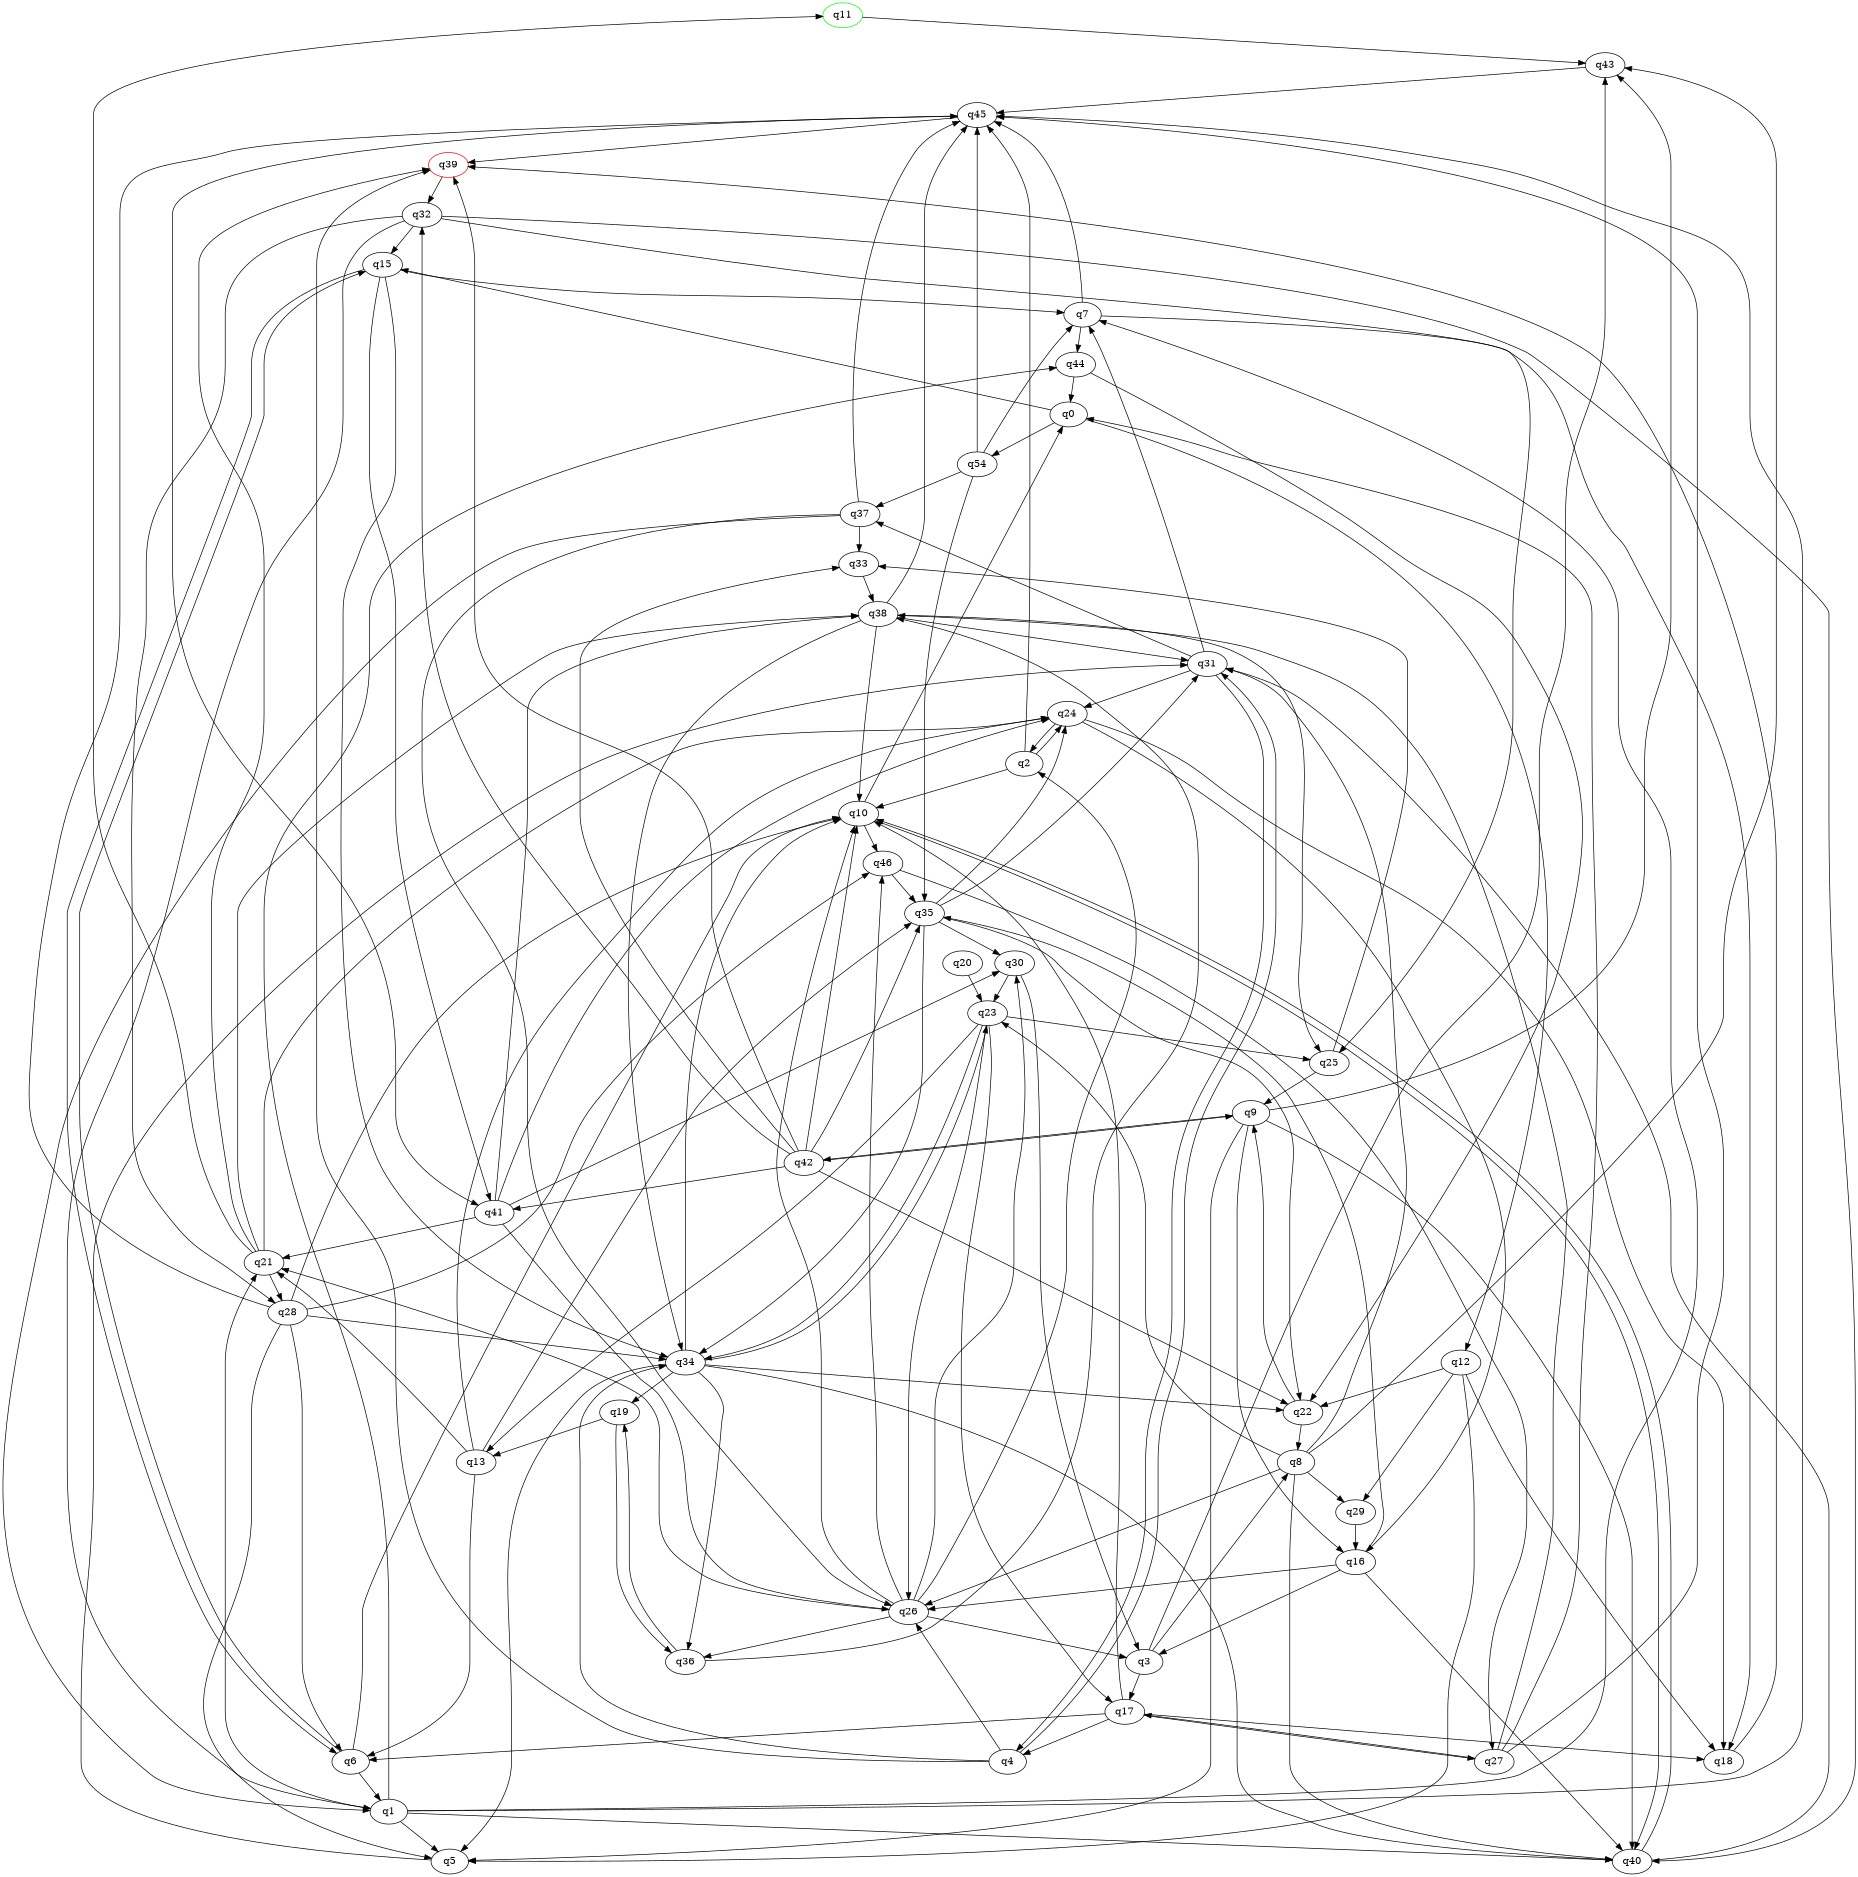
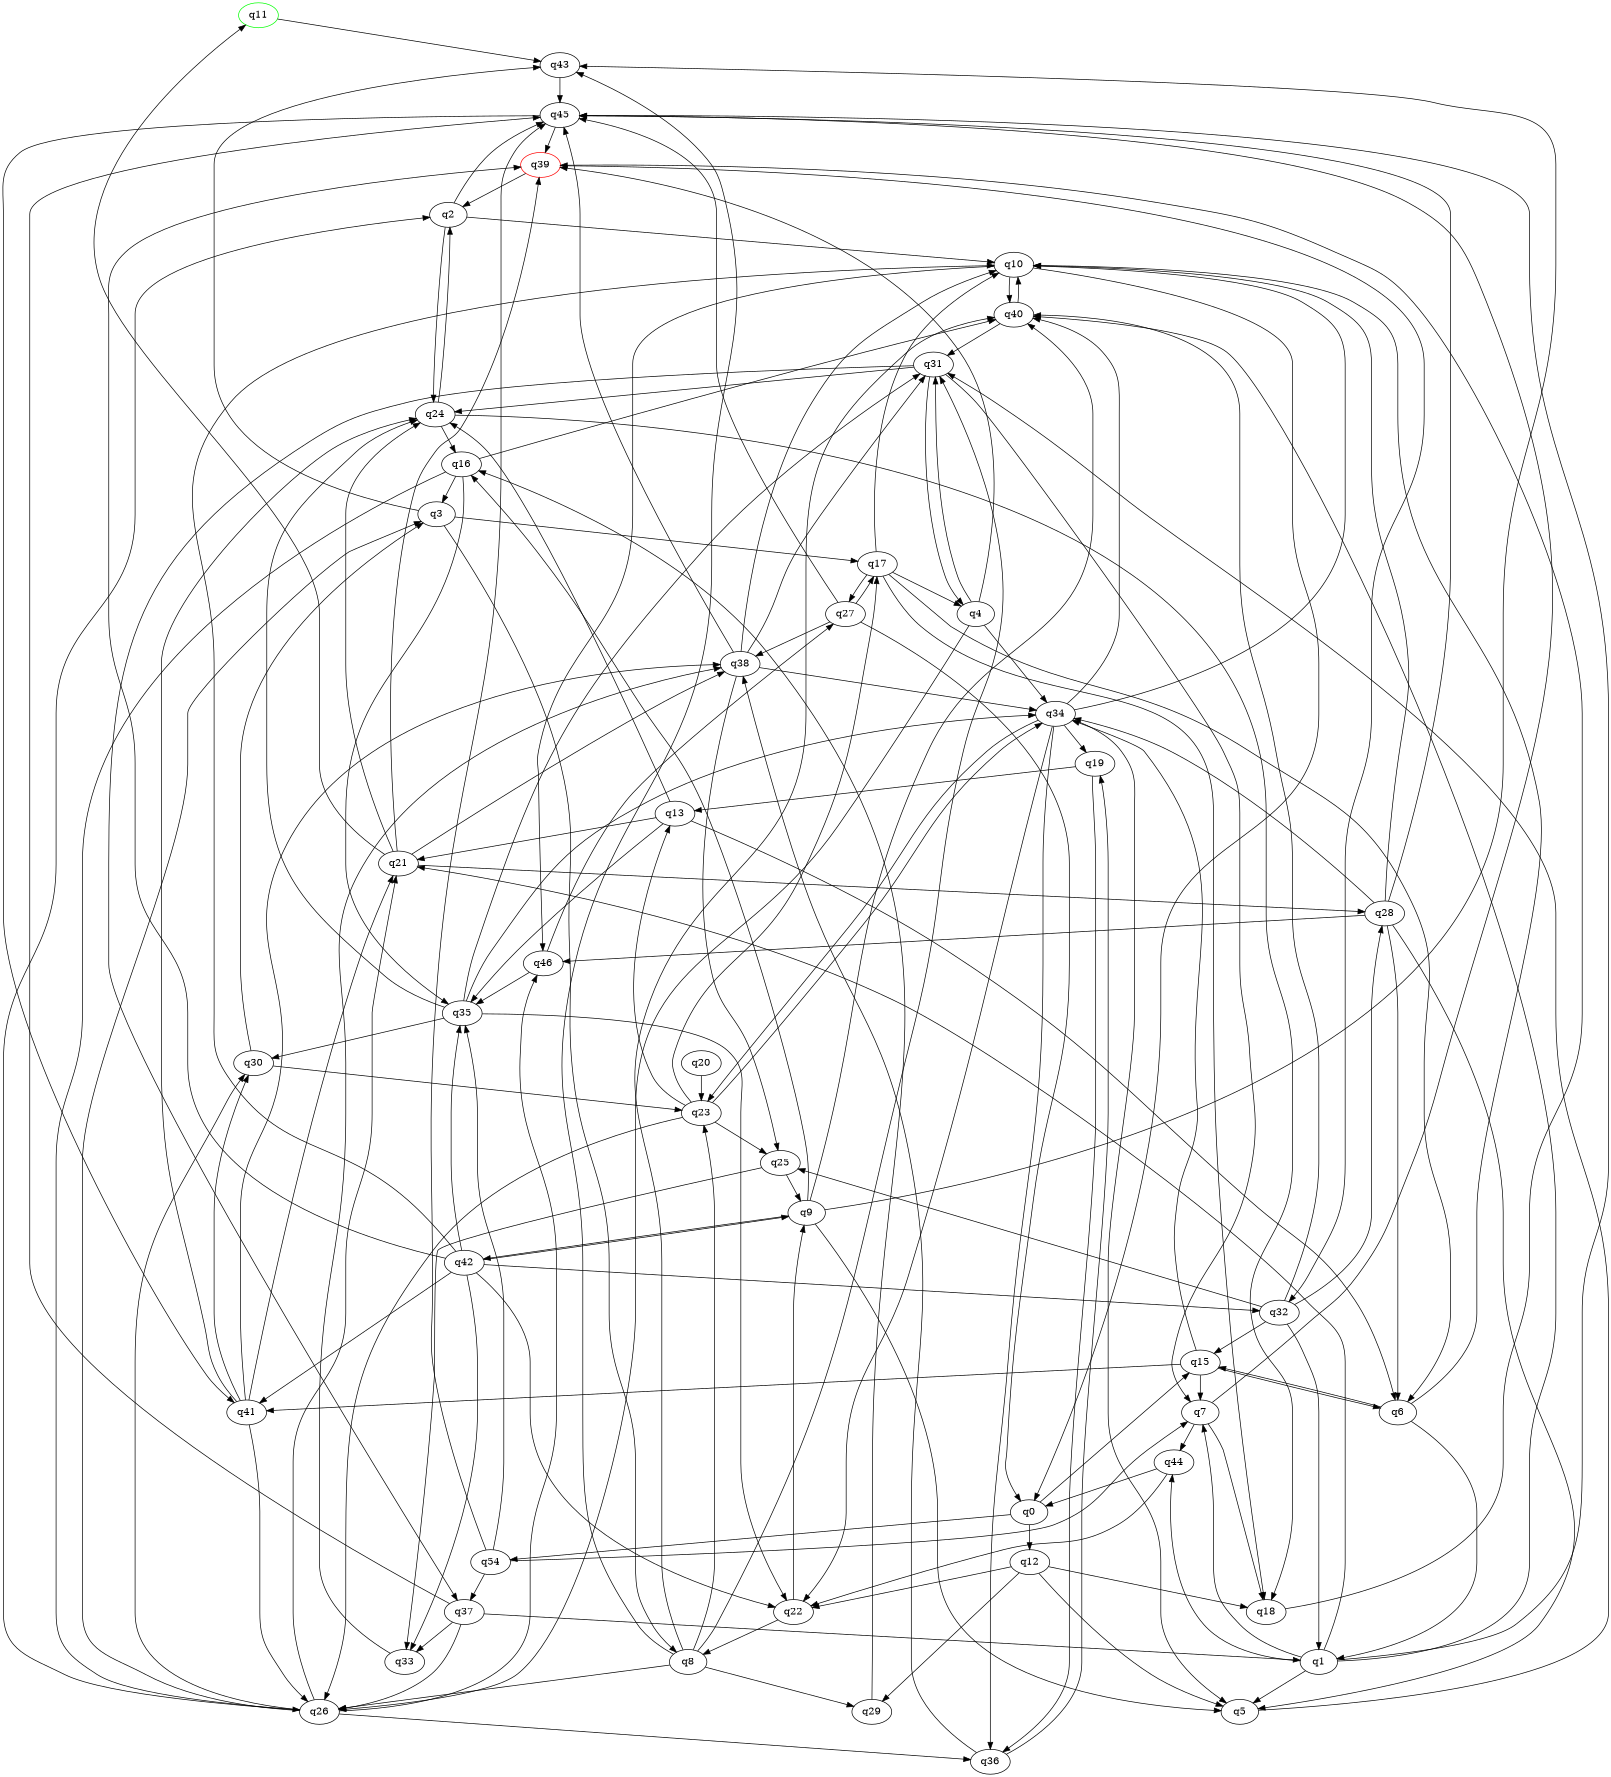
none -> (496, 189)
(793, 1230) -> none
